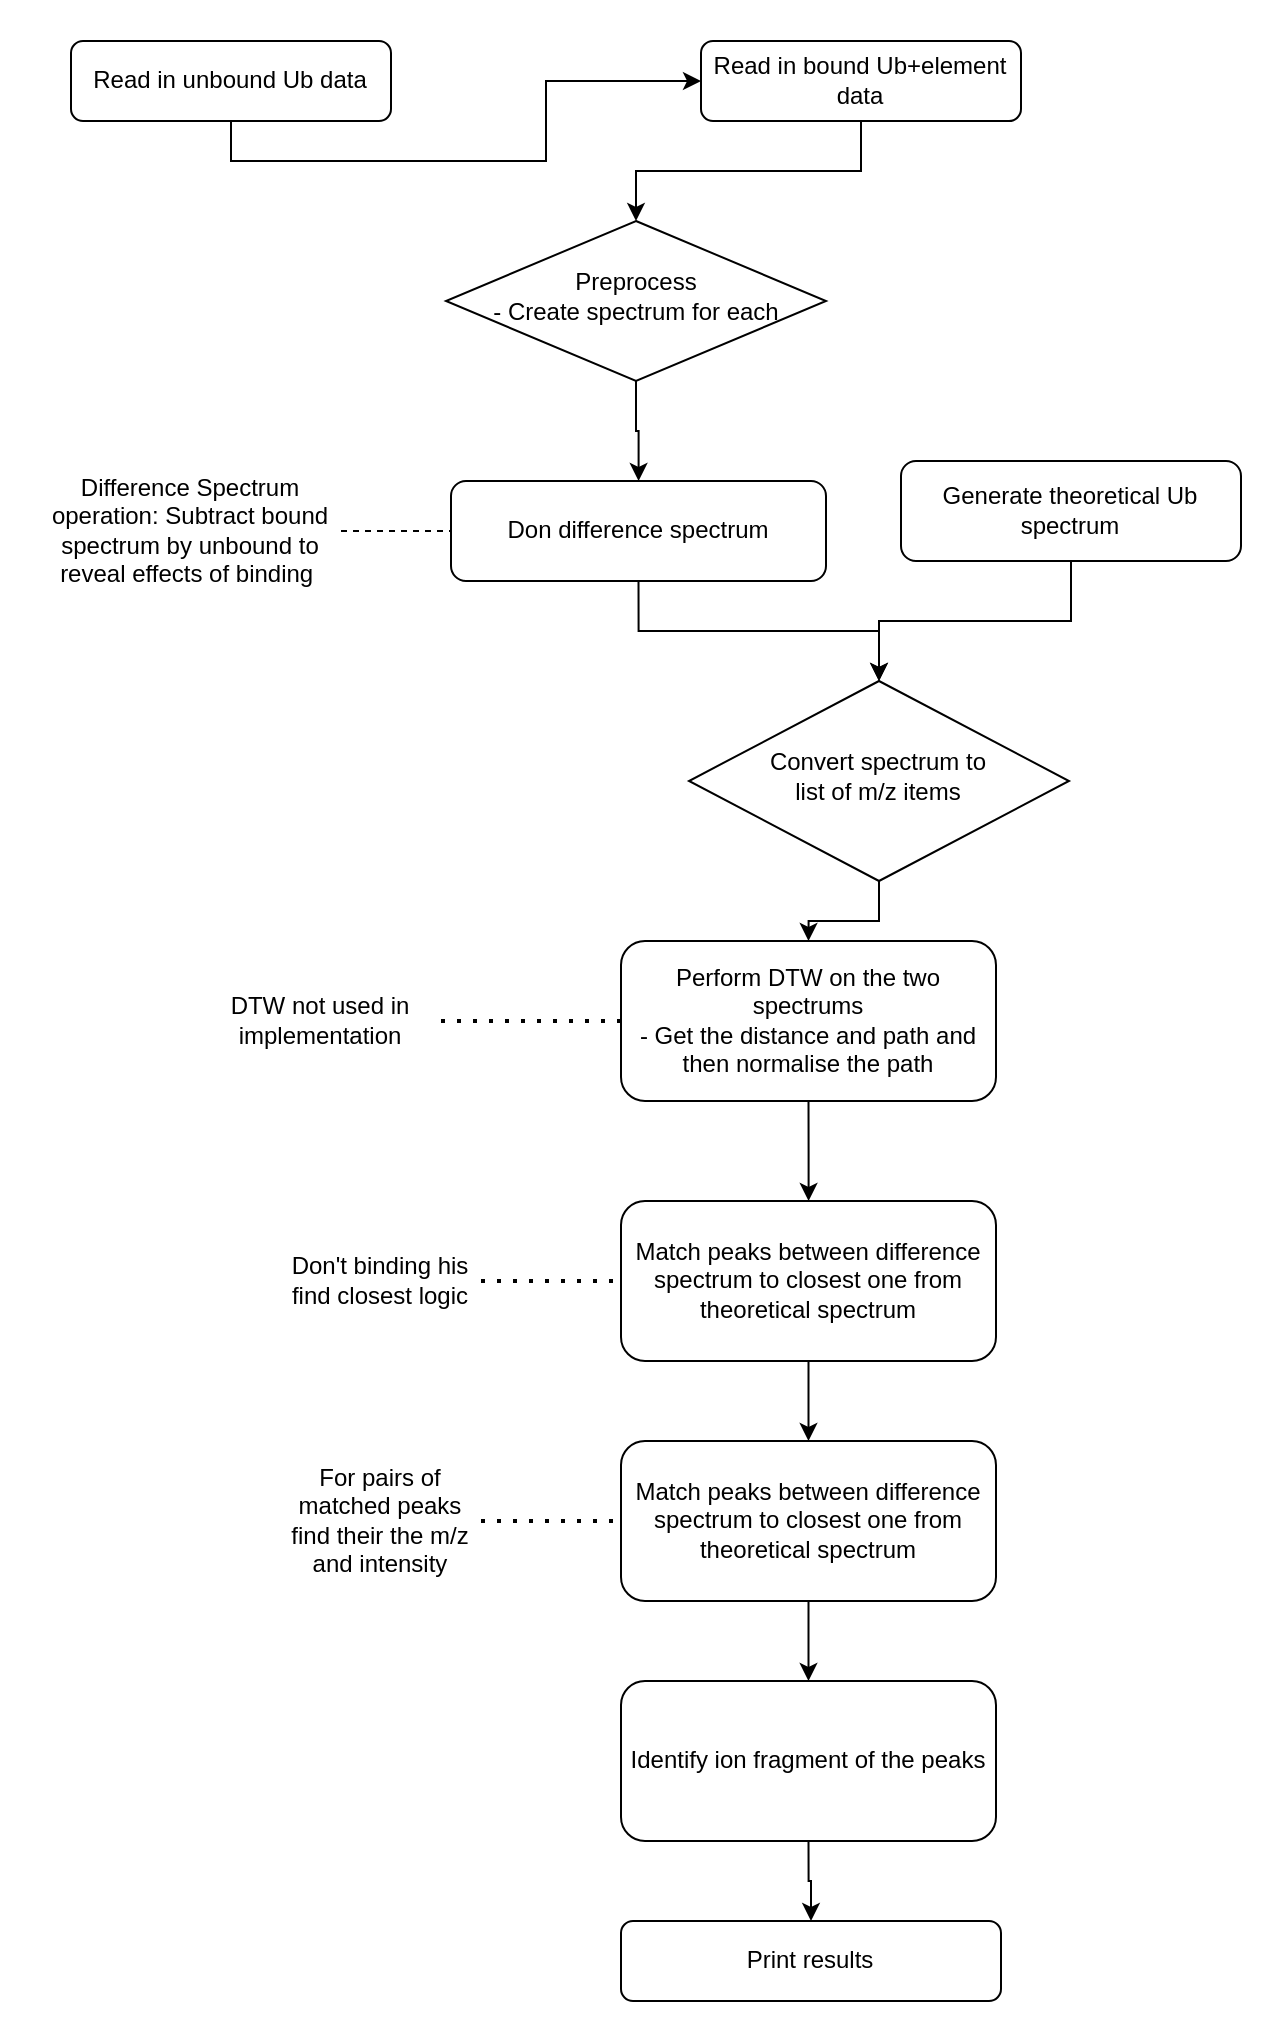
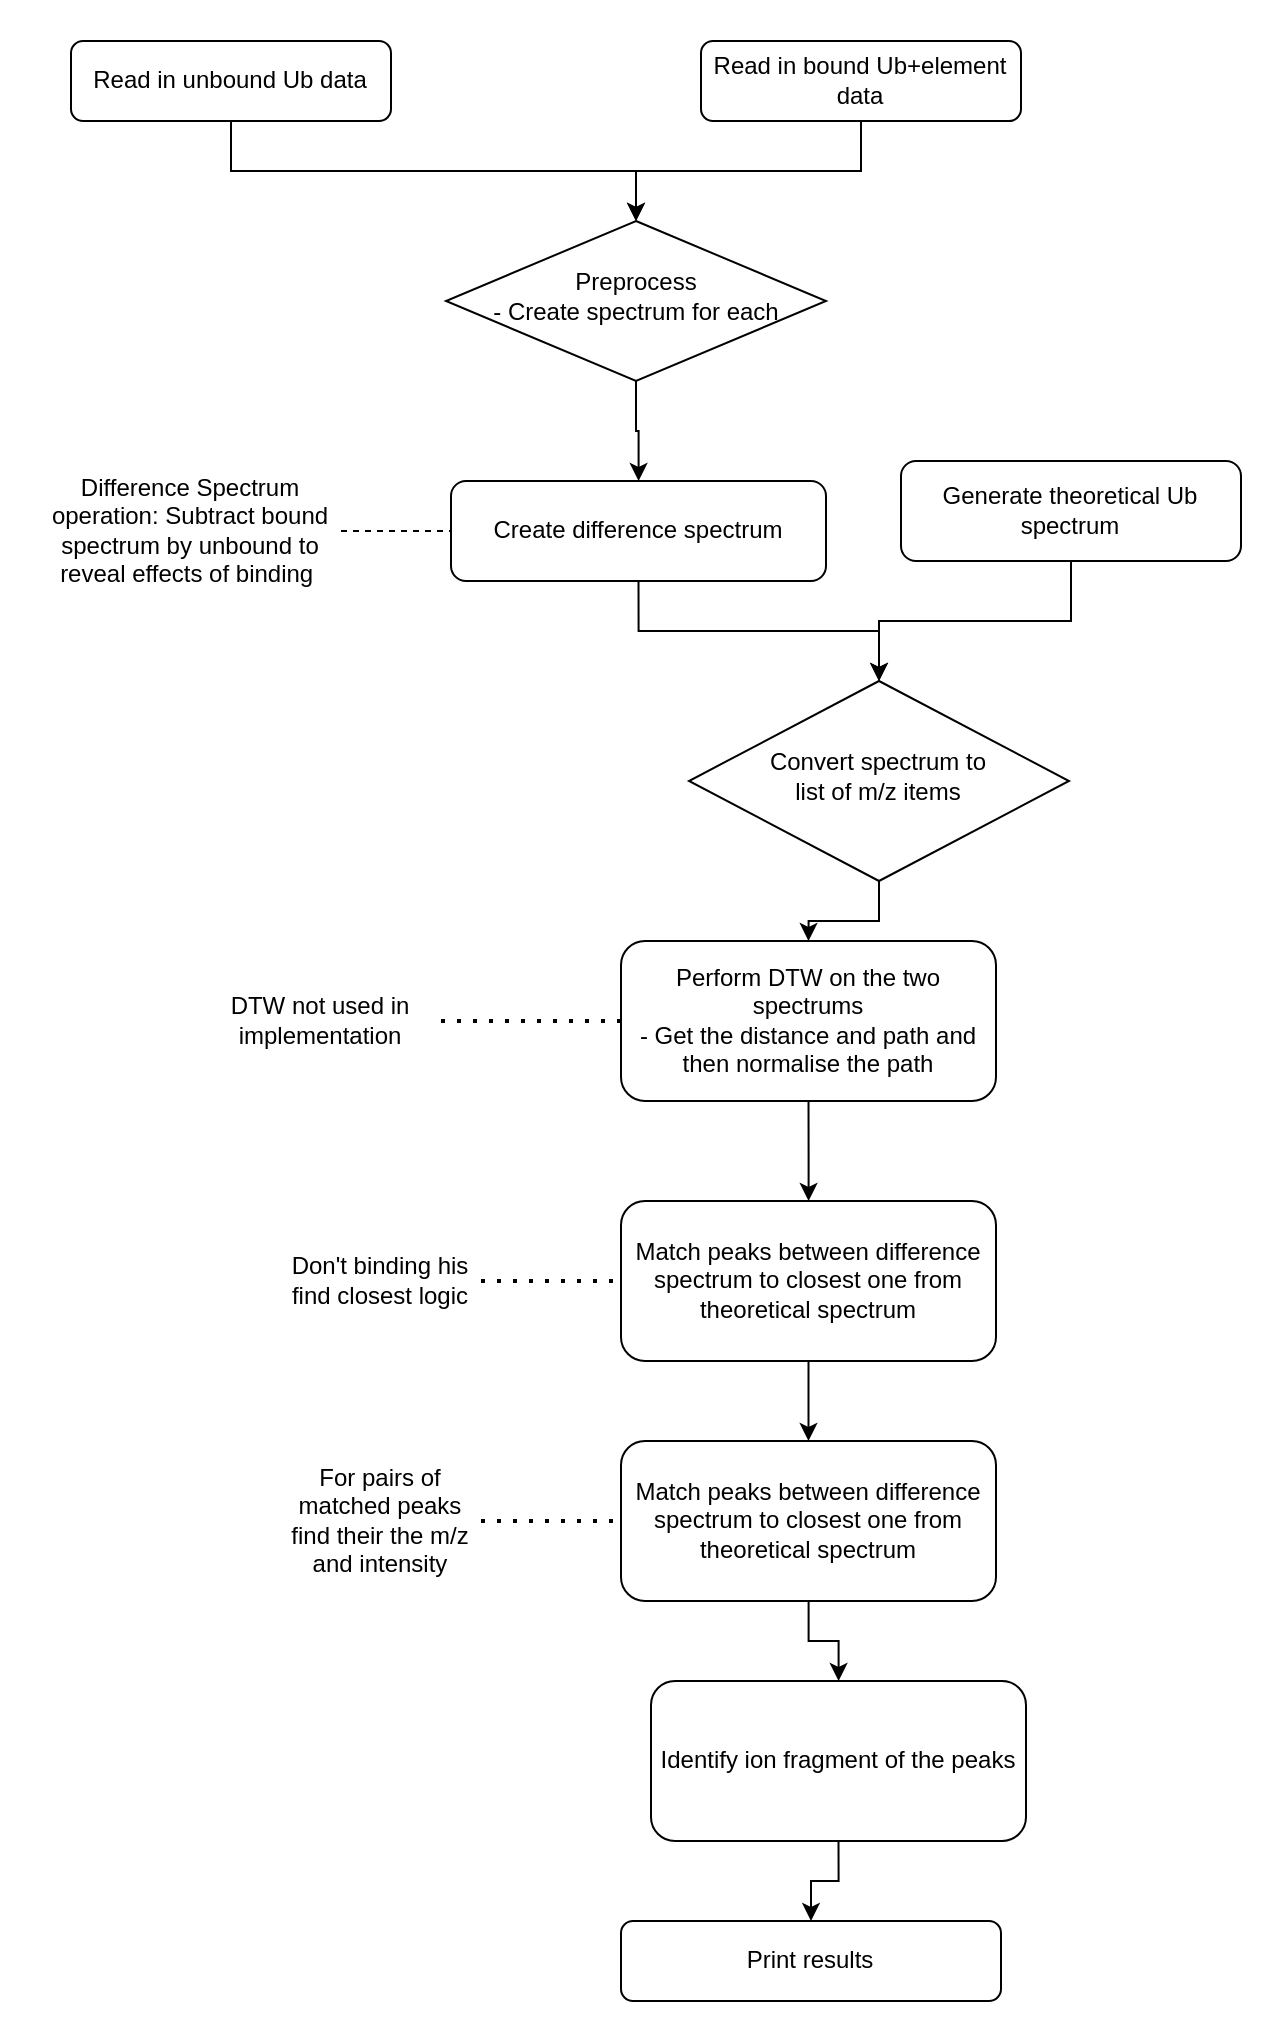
(498, 161) -> (425, 171)
(639, 531) -> (639, 531)
(809, 1761) -> (839, 1761)
